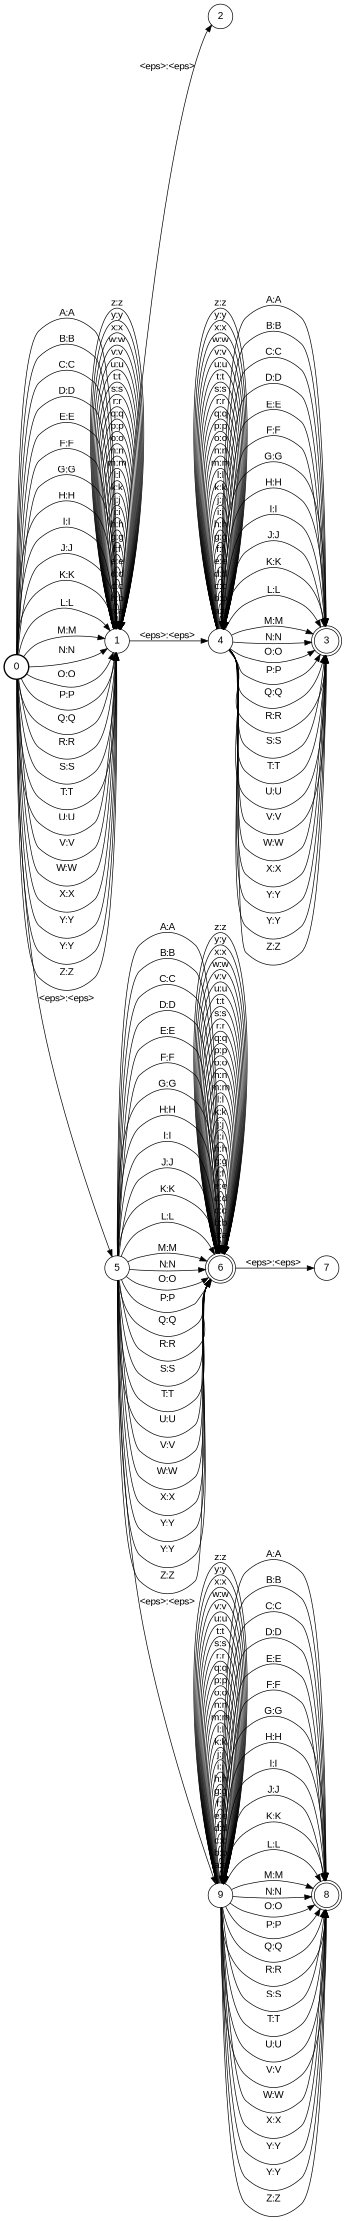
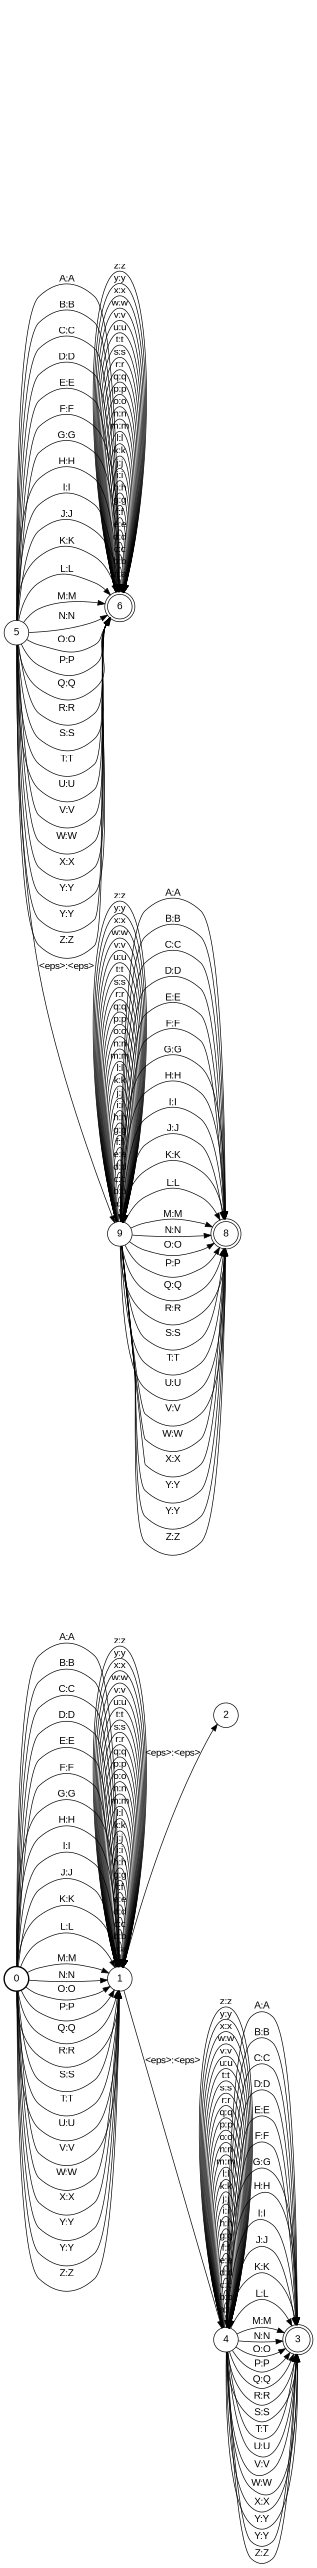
(36, 984) -> none
(327, 1268) -> none
